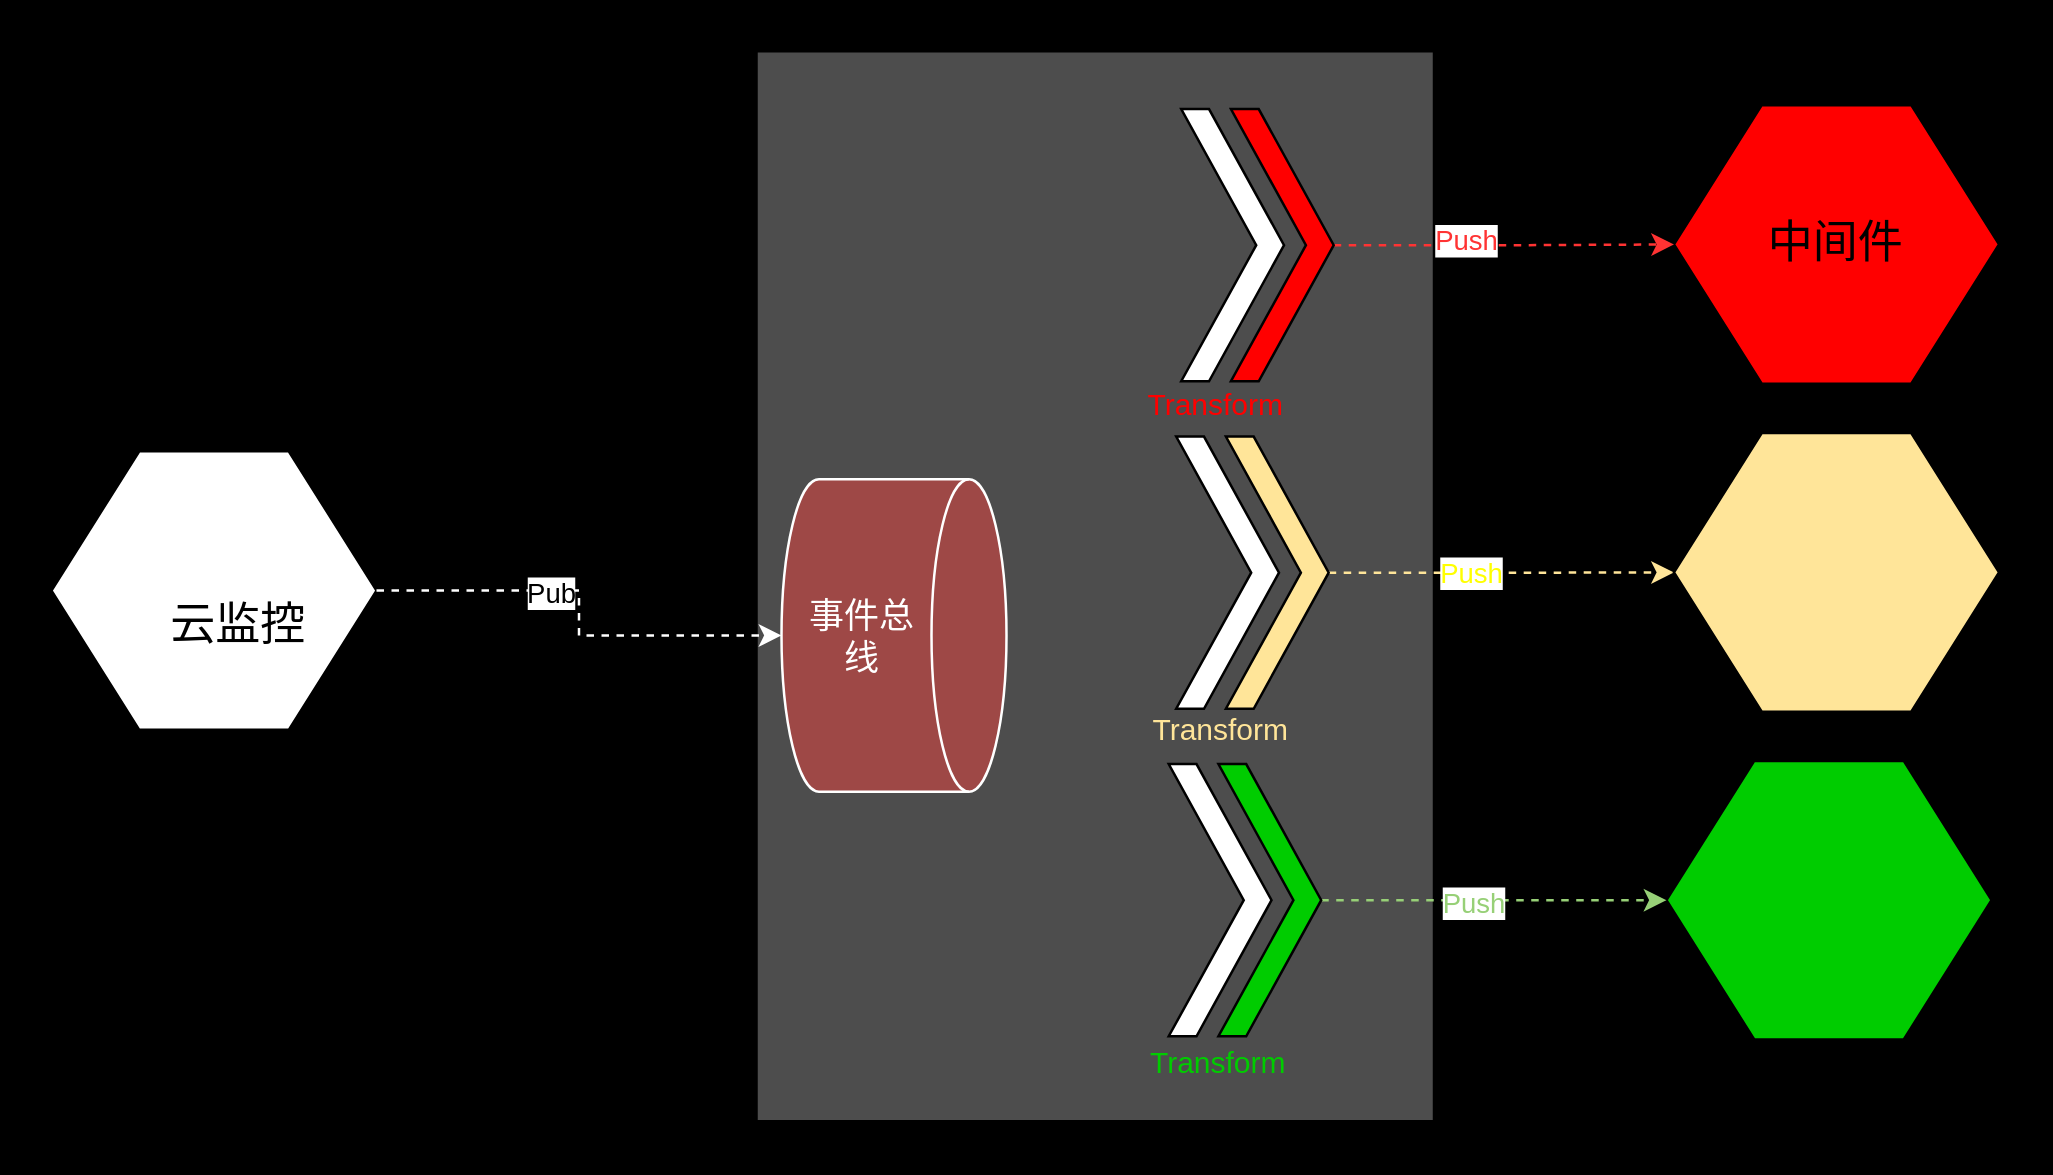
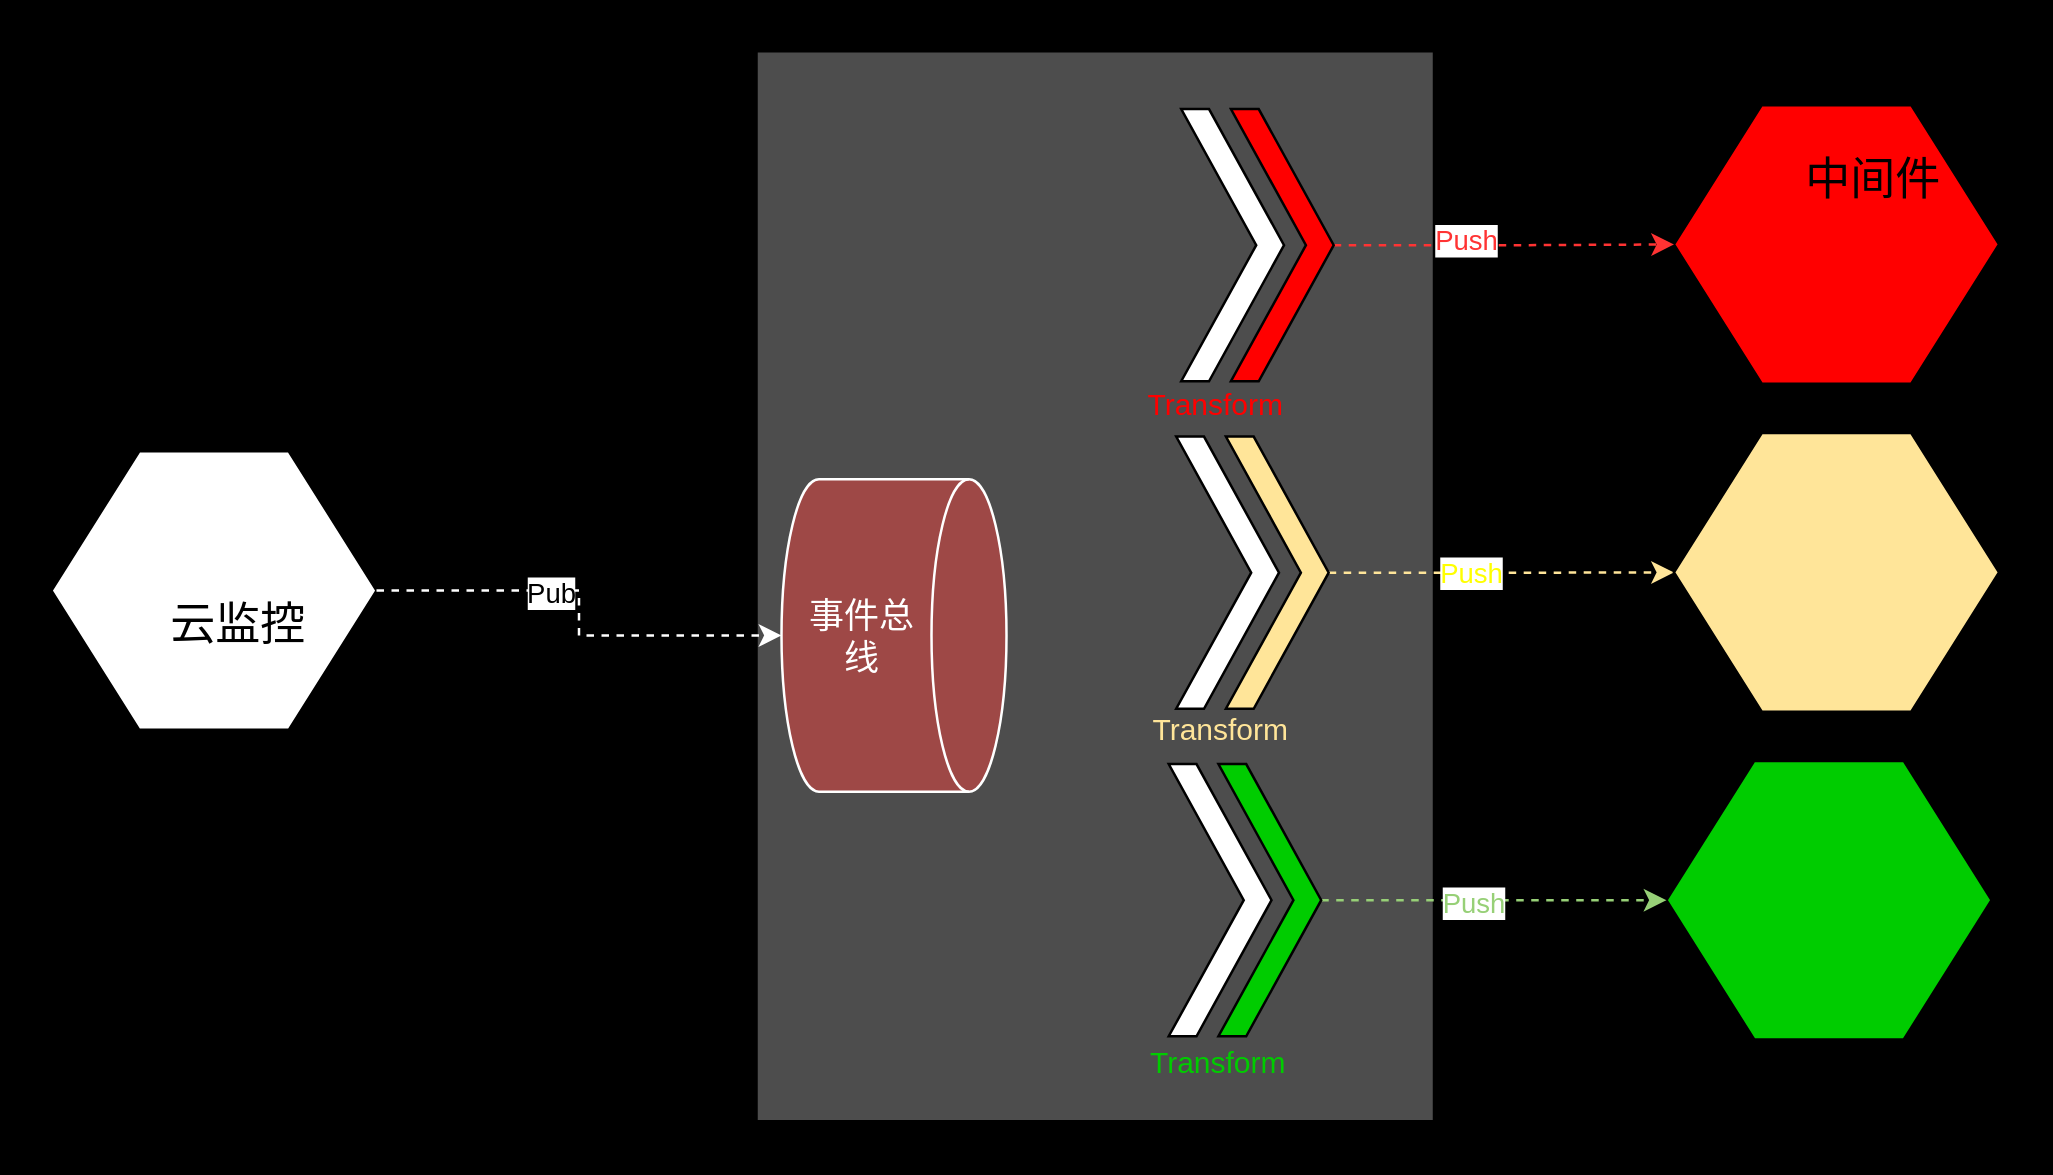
(1836, 244) -> (1874, 182)
